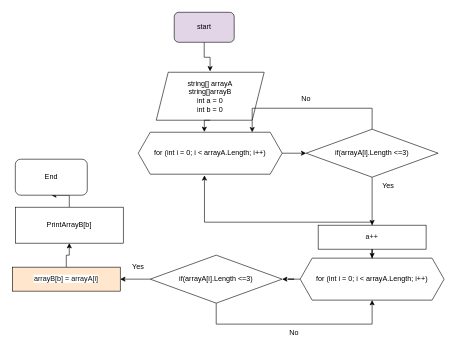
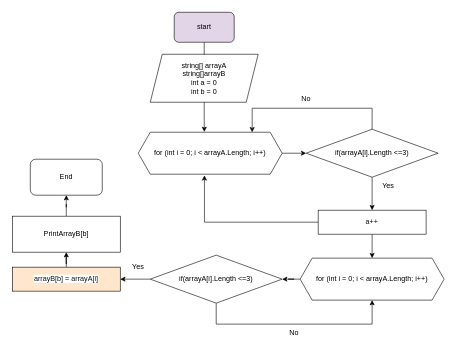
(210, 96) -> (204, 78)
(51, 177) -> (66, 177)
(69, 225) -> (66, 234)
(372, 237) -> (372, 222)
